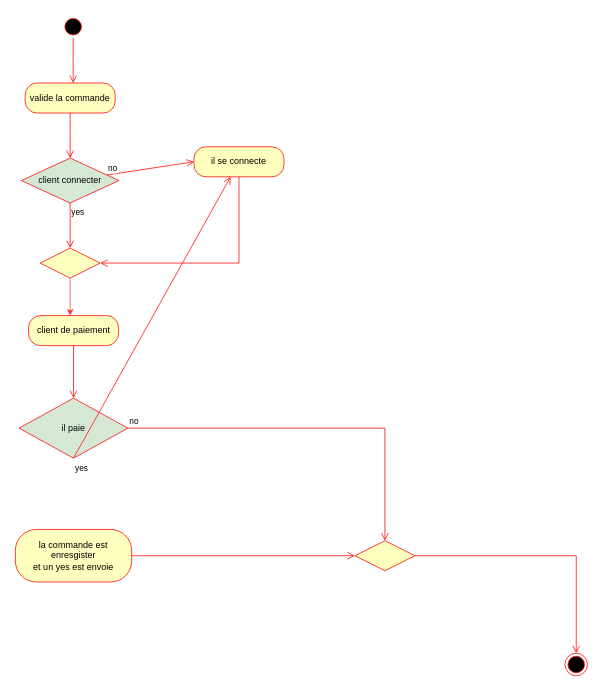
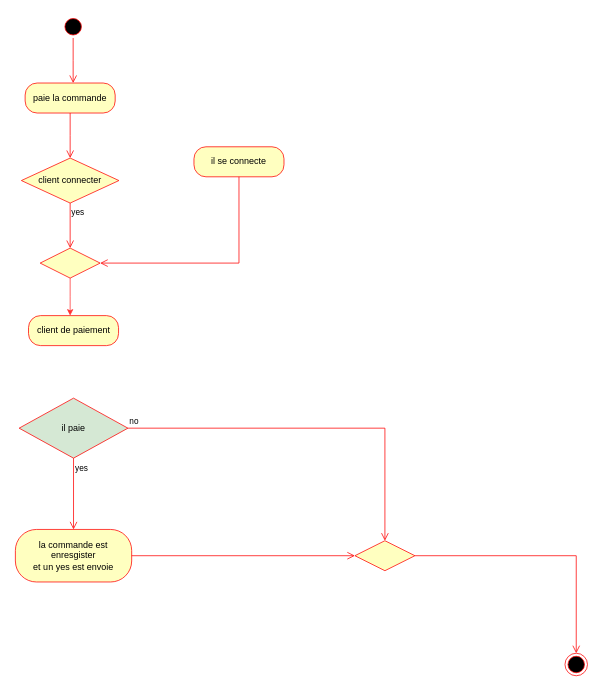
(70, 98) -> (70, 98)
(150, 168) -> none
(70, 180) -> (70, 180)
(152, 318) -> (74, 492)
(74, 371) -> none
